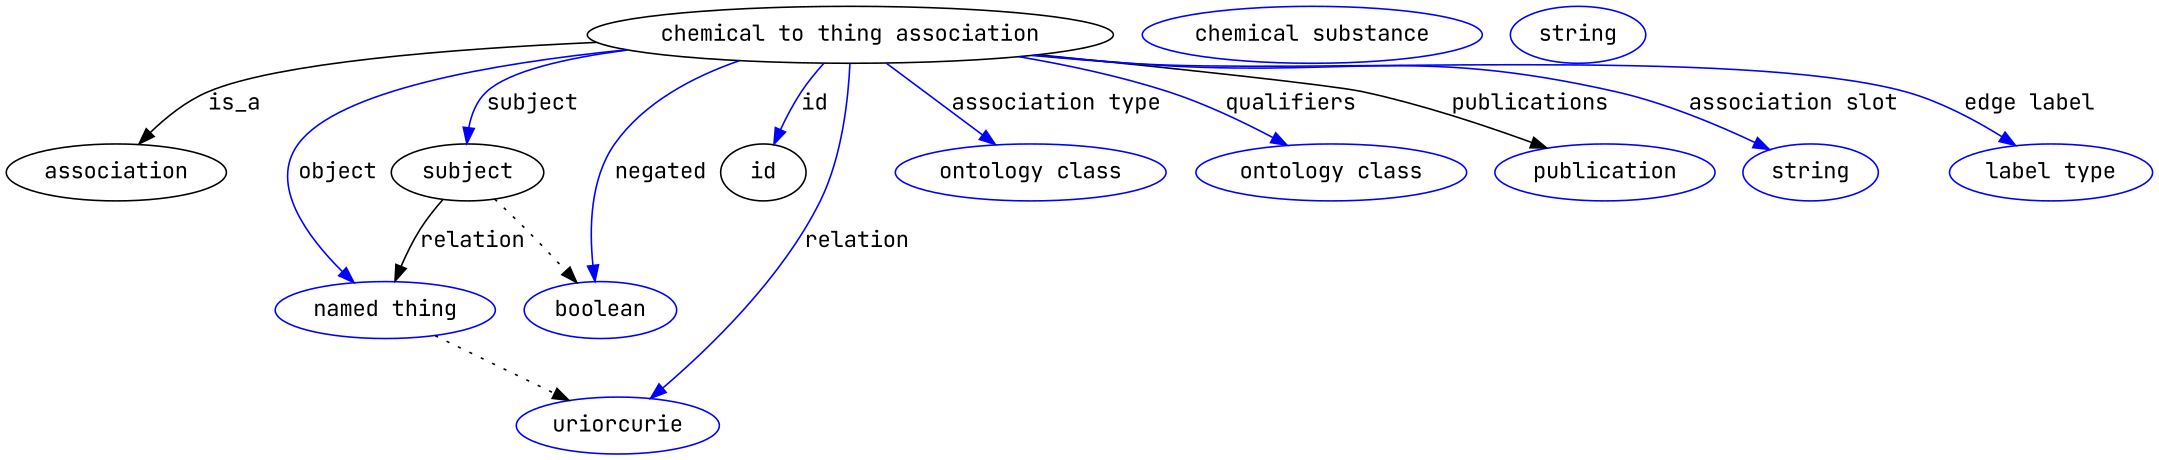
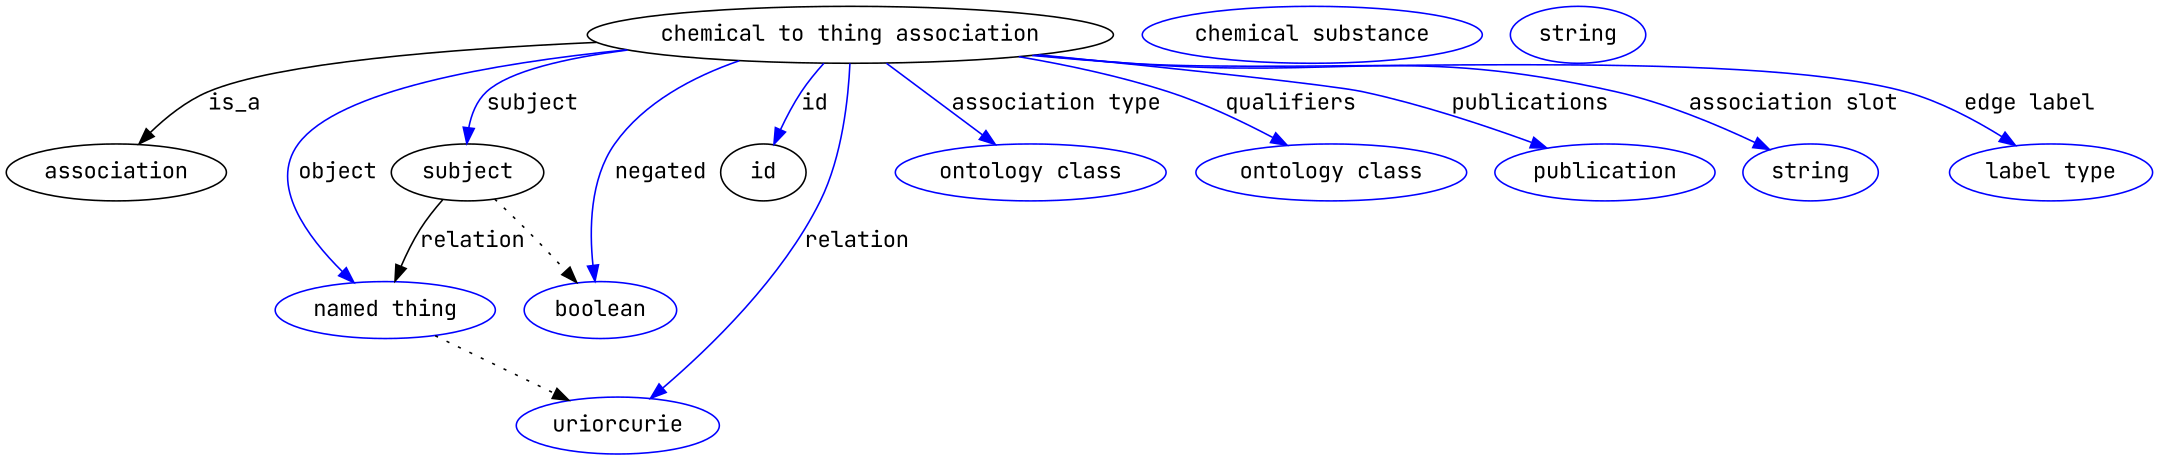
(1288, 81) -> (1288, 81)
